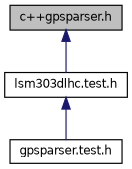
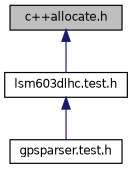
(66, 18) -> (66, 18)
(66, 85) -> (66, 85)
